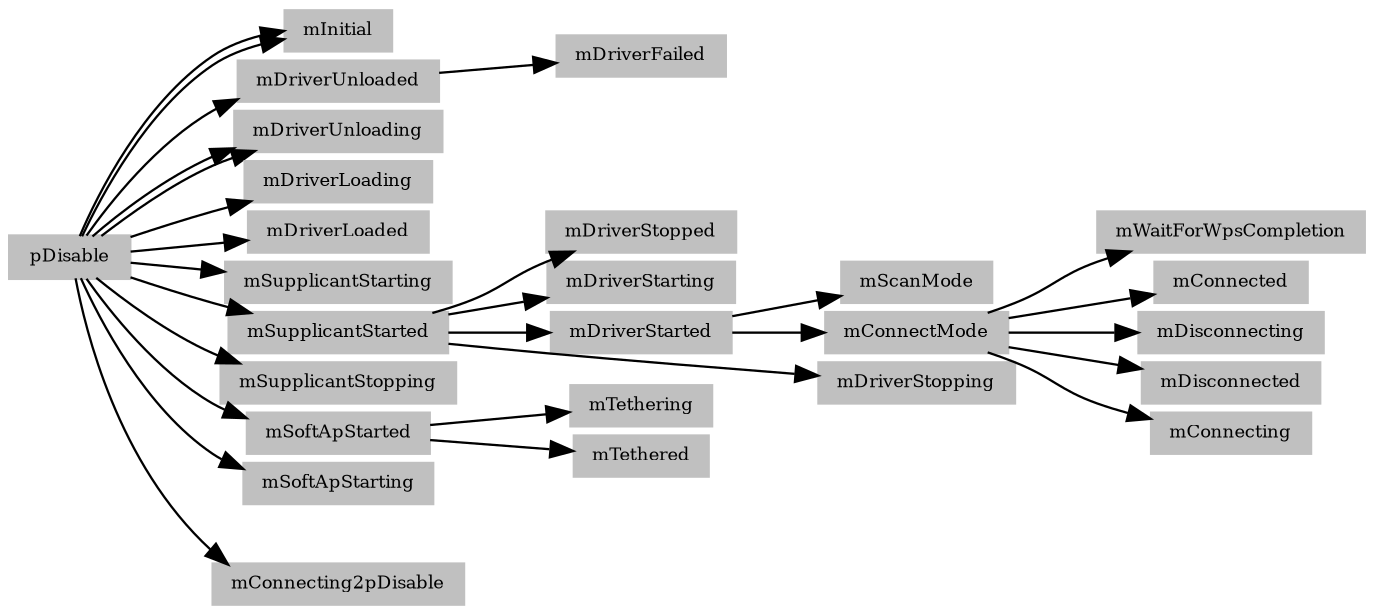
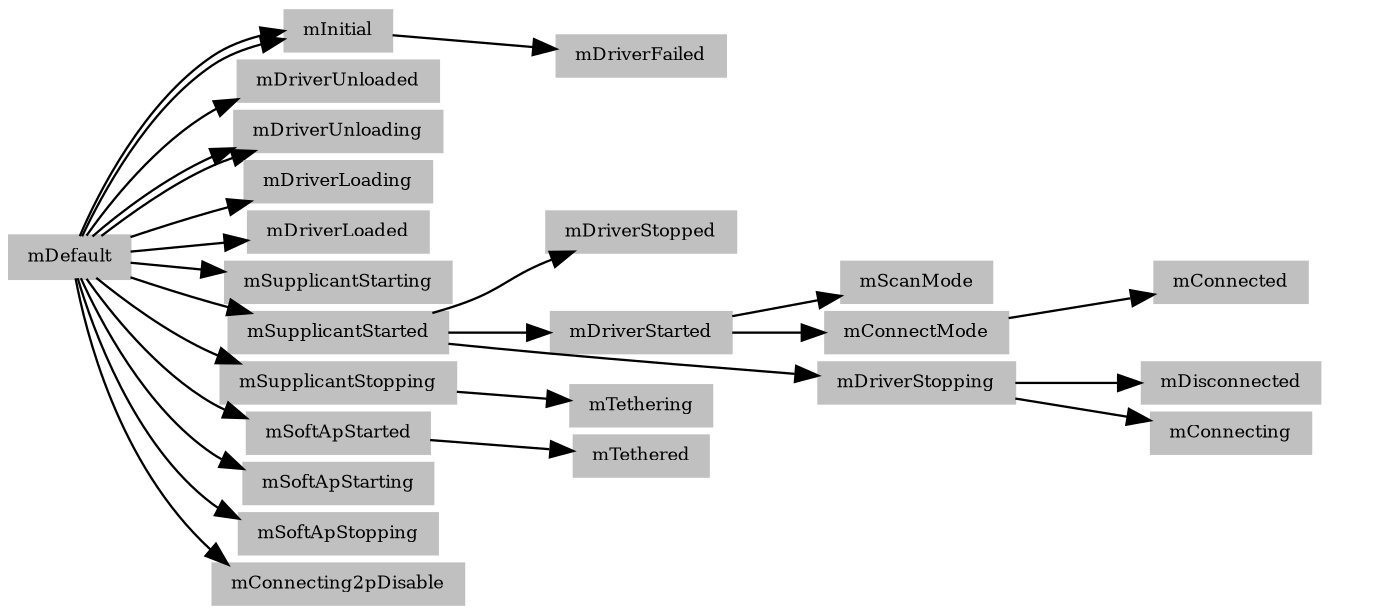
(486, 69) -> (463, 41)
(1231, 232) -> none
(70, 257) -> (70, 257)
(641, 282) -> none
(1231, 333) -> none
(1064, 356) -> (1066, 383)
(1057, 384) -> (1071, 408)
(488, 420) -> (502, 395)
none -> (338, 534)
